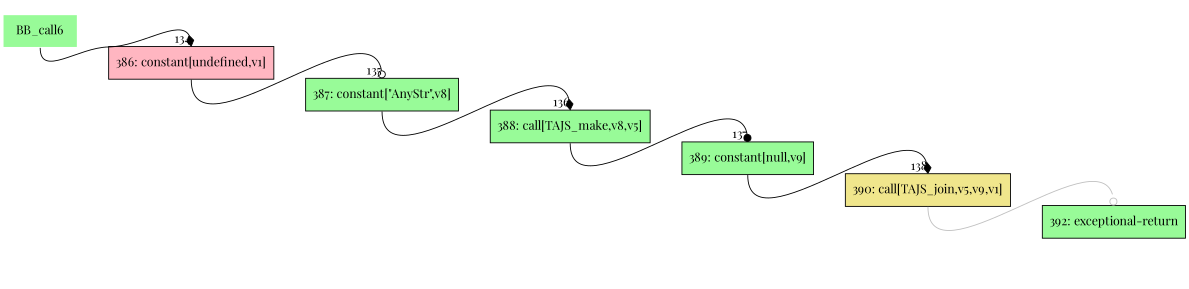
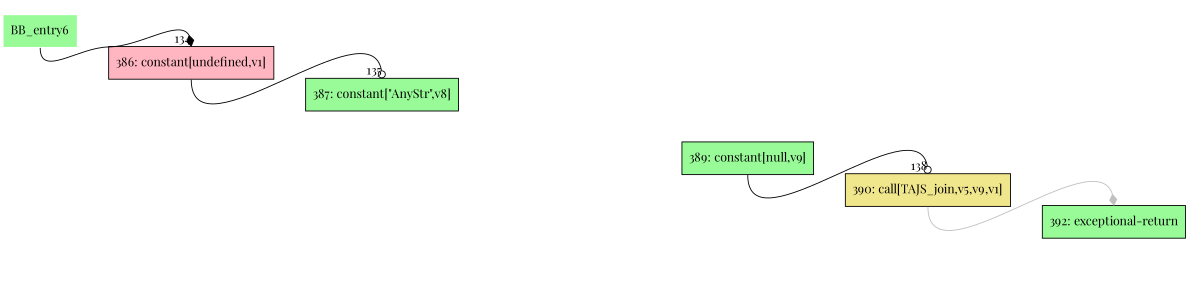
(40, 31) -> (40, 31)
(570, 126) -> none
(835, 176) -> (835, 176)
(1016, 208) -> (1016, 208)
